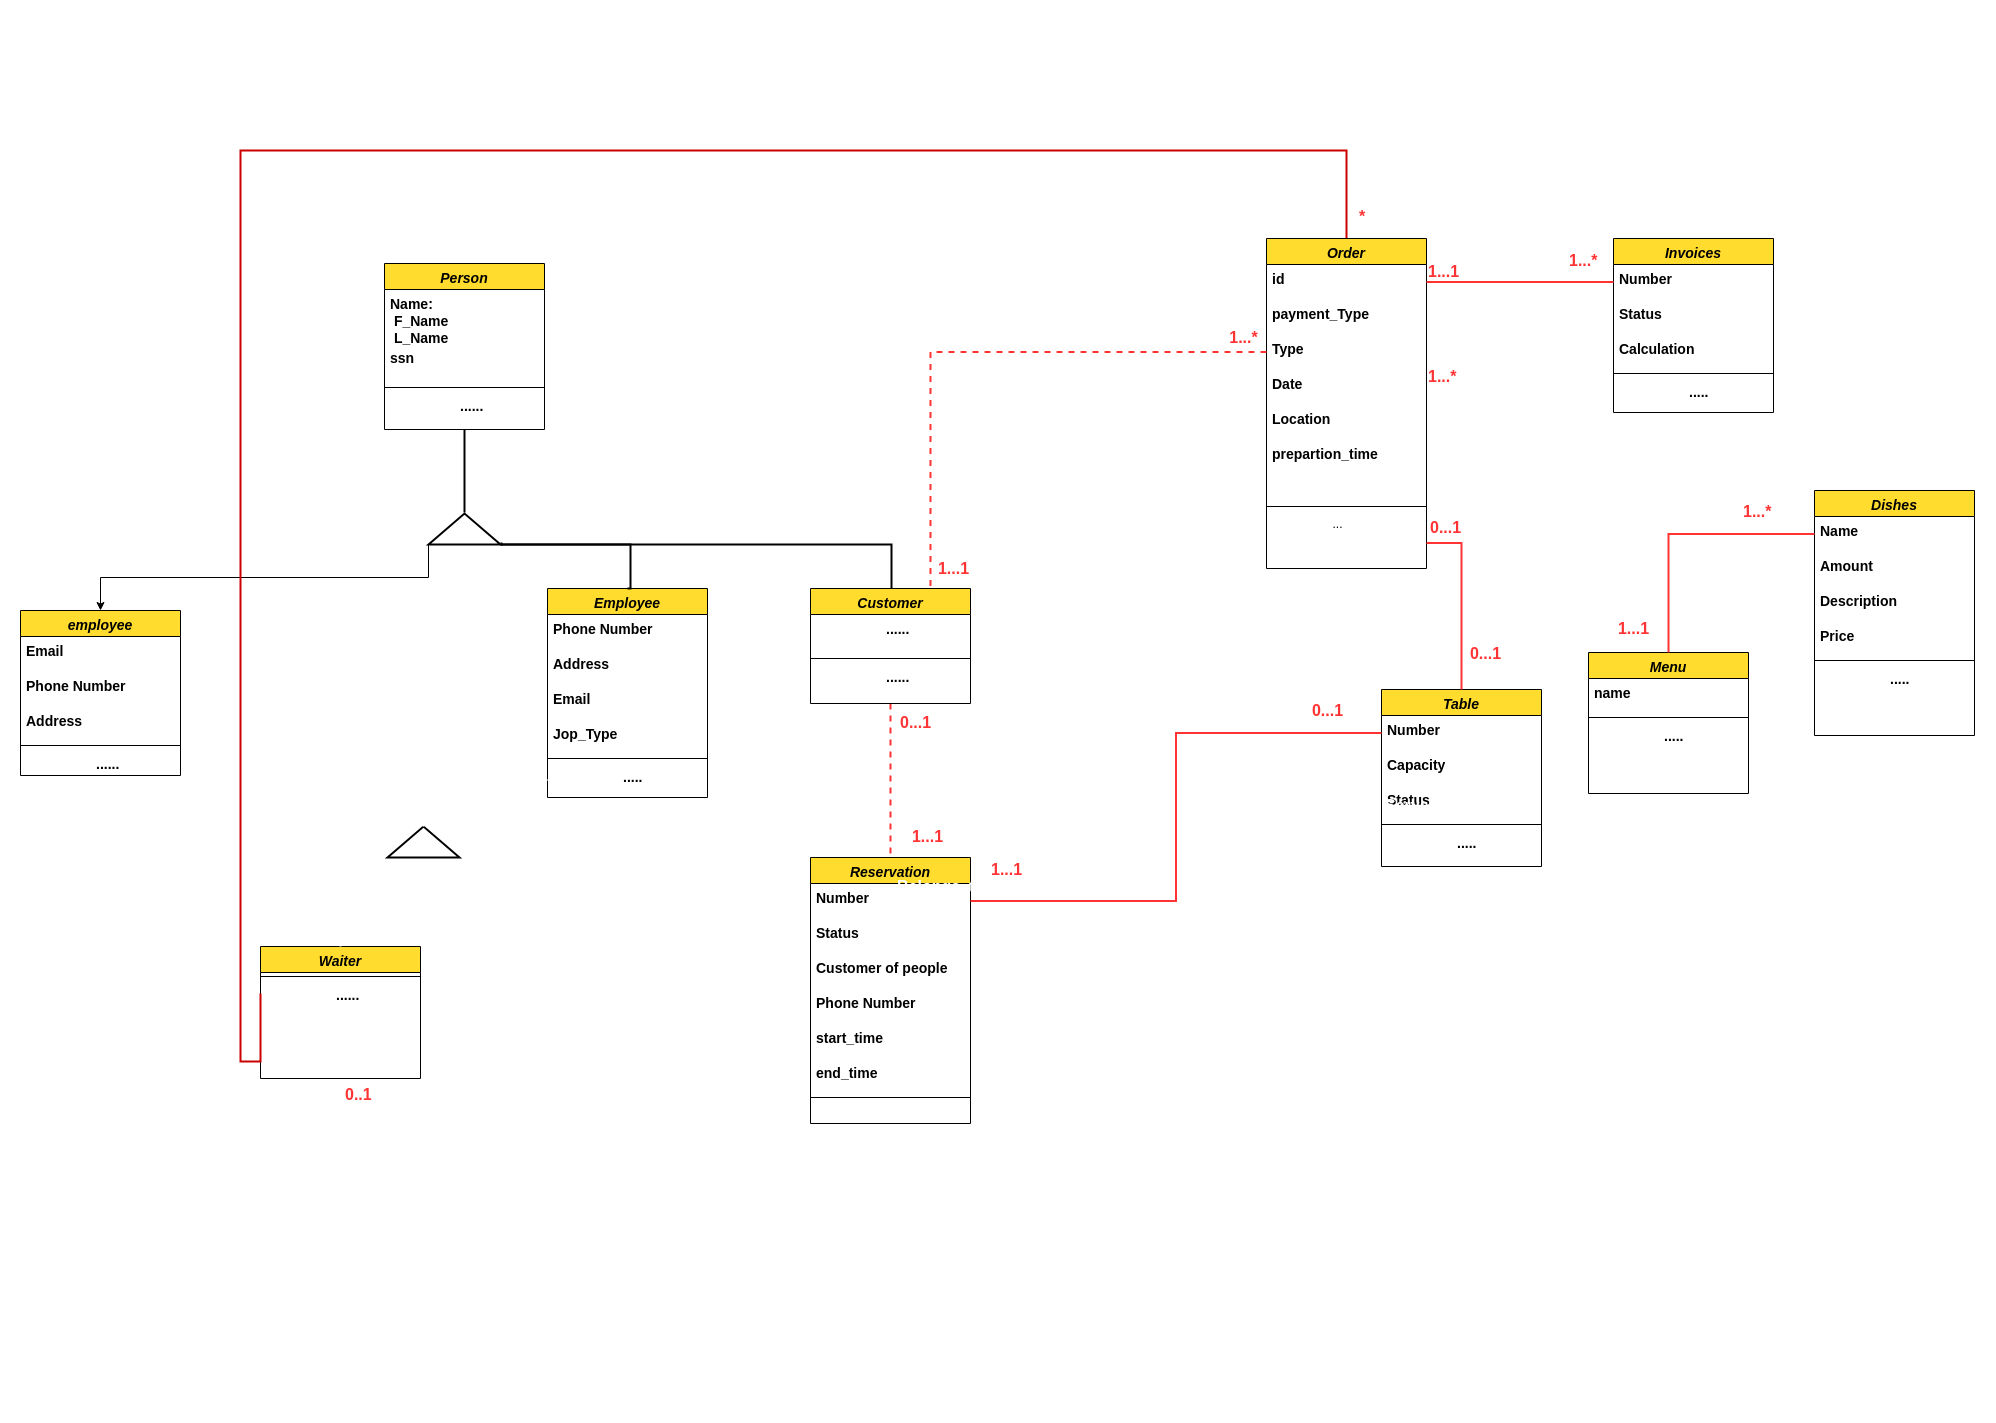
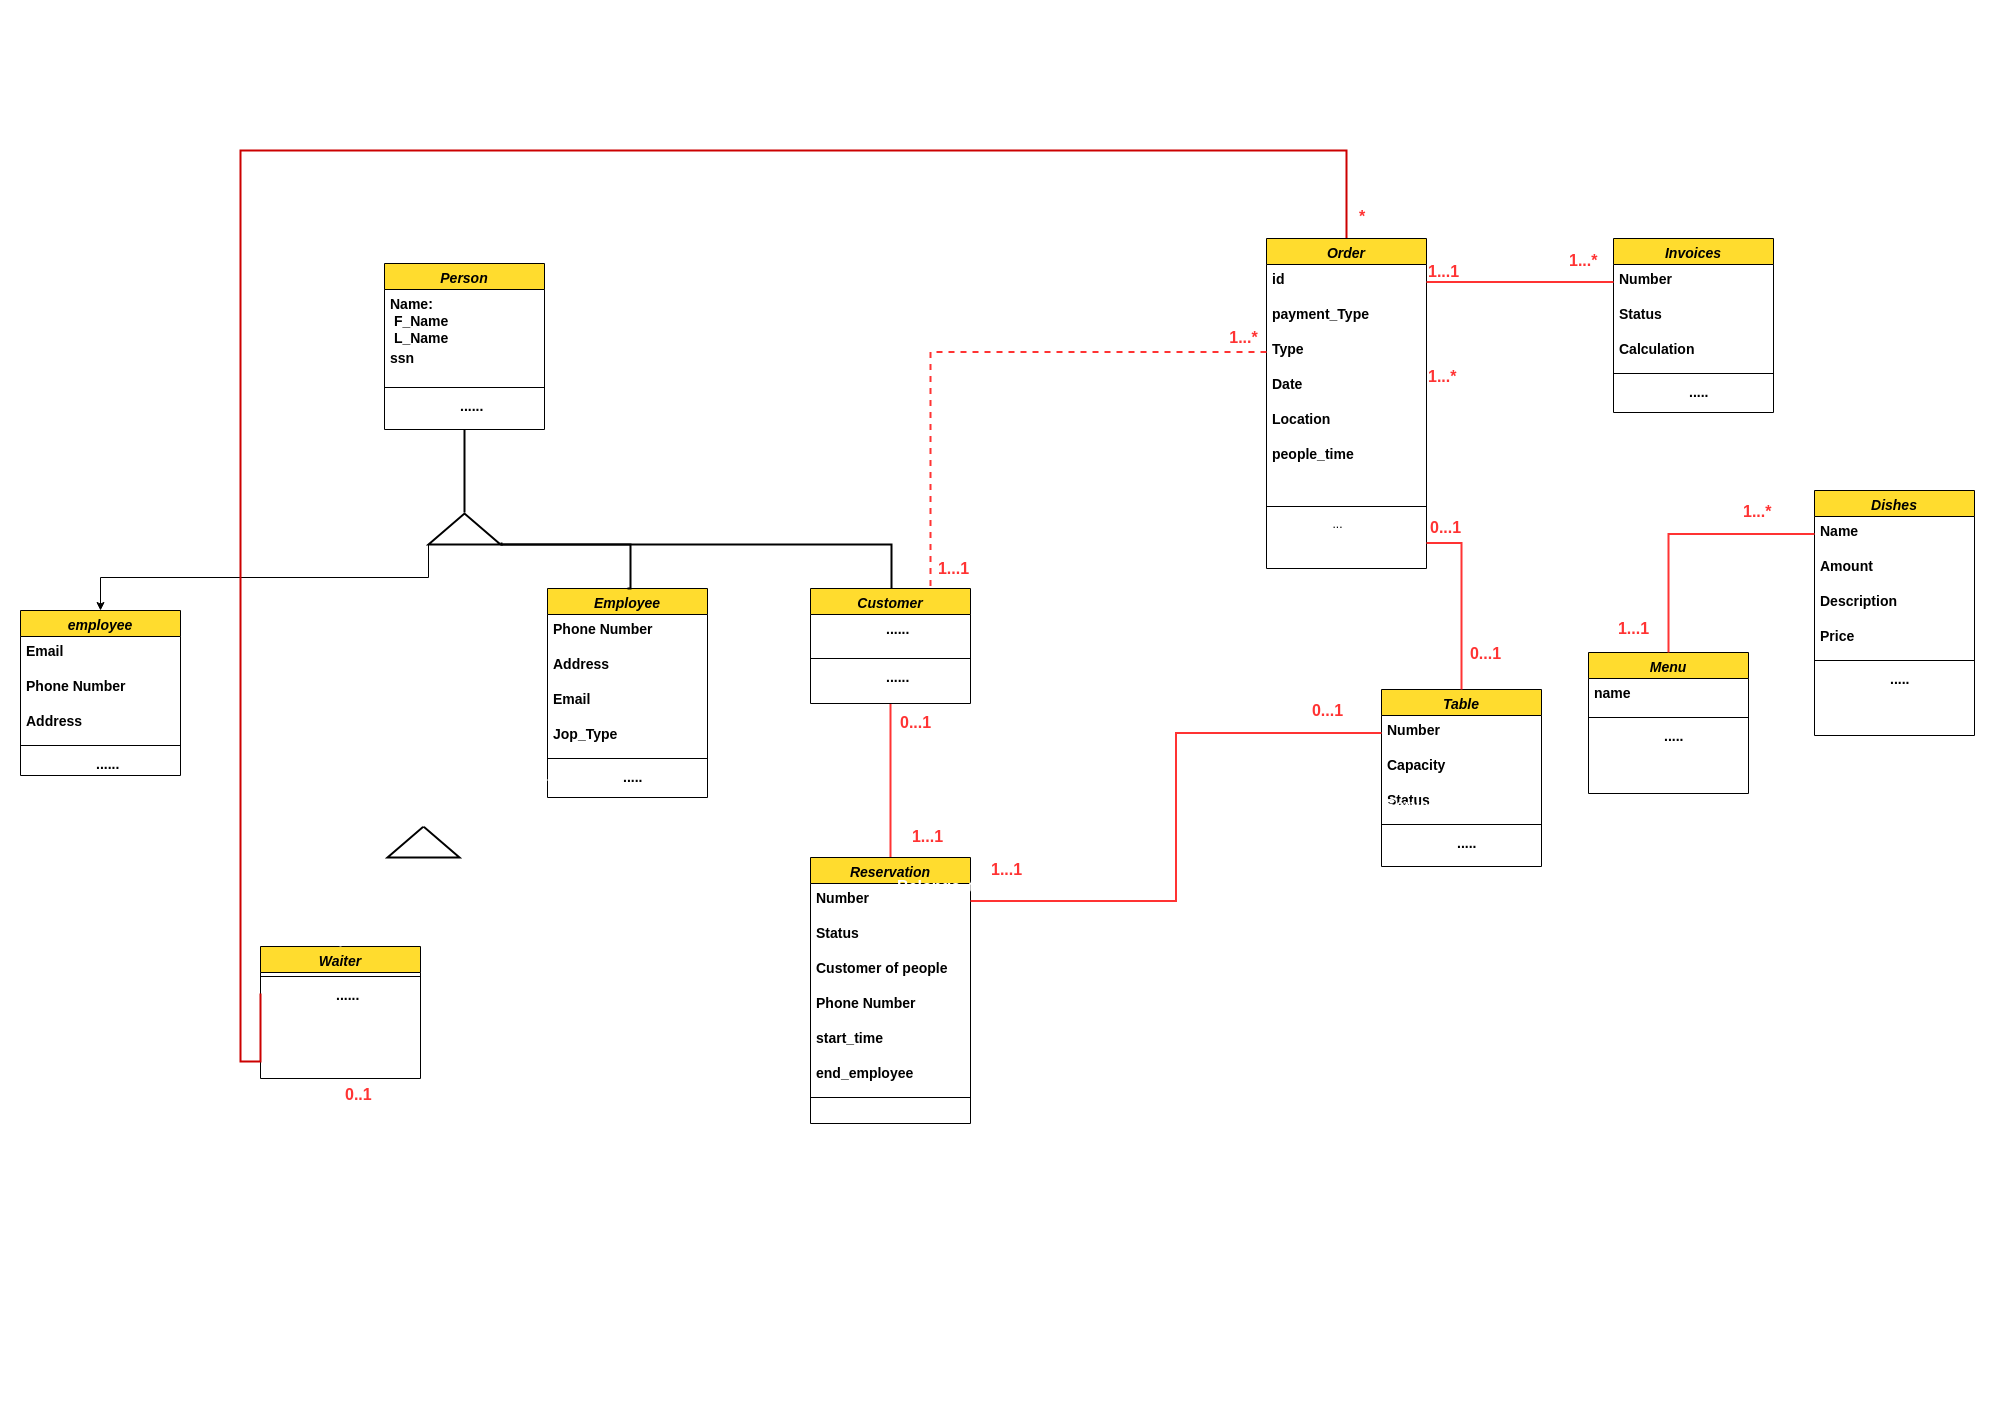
(1327, 454) -> (1311, 454)
(891, 783) -> (891, 783)
(846, 1073) -> (861, 1073)
